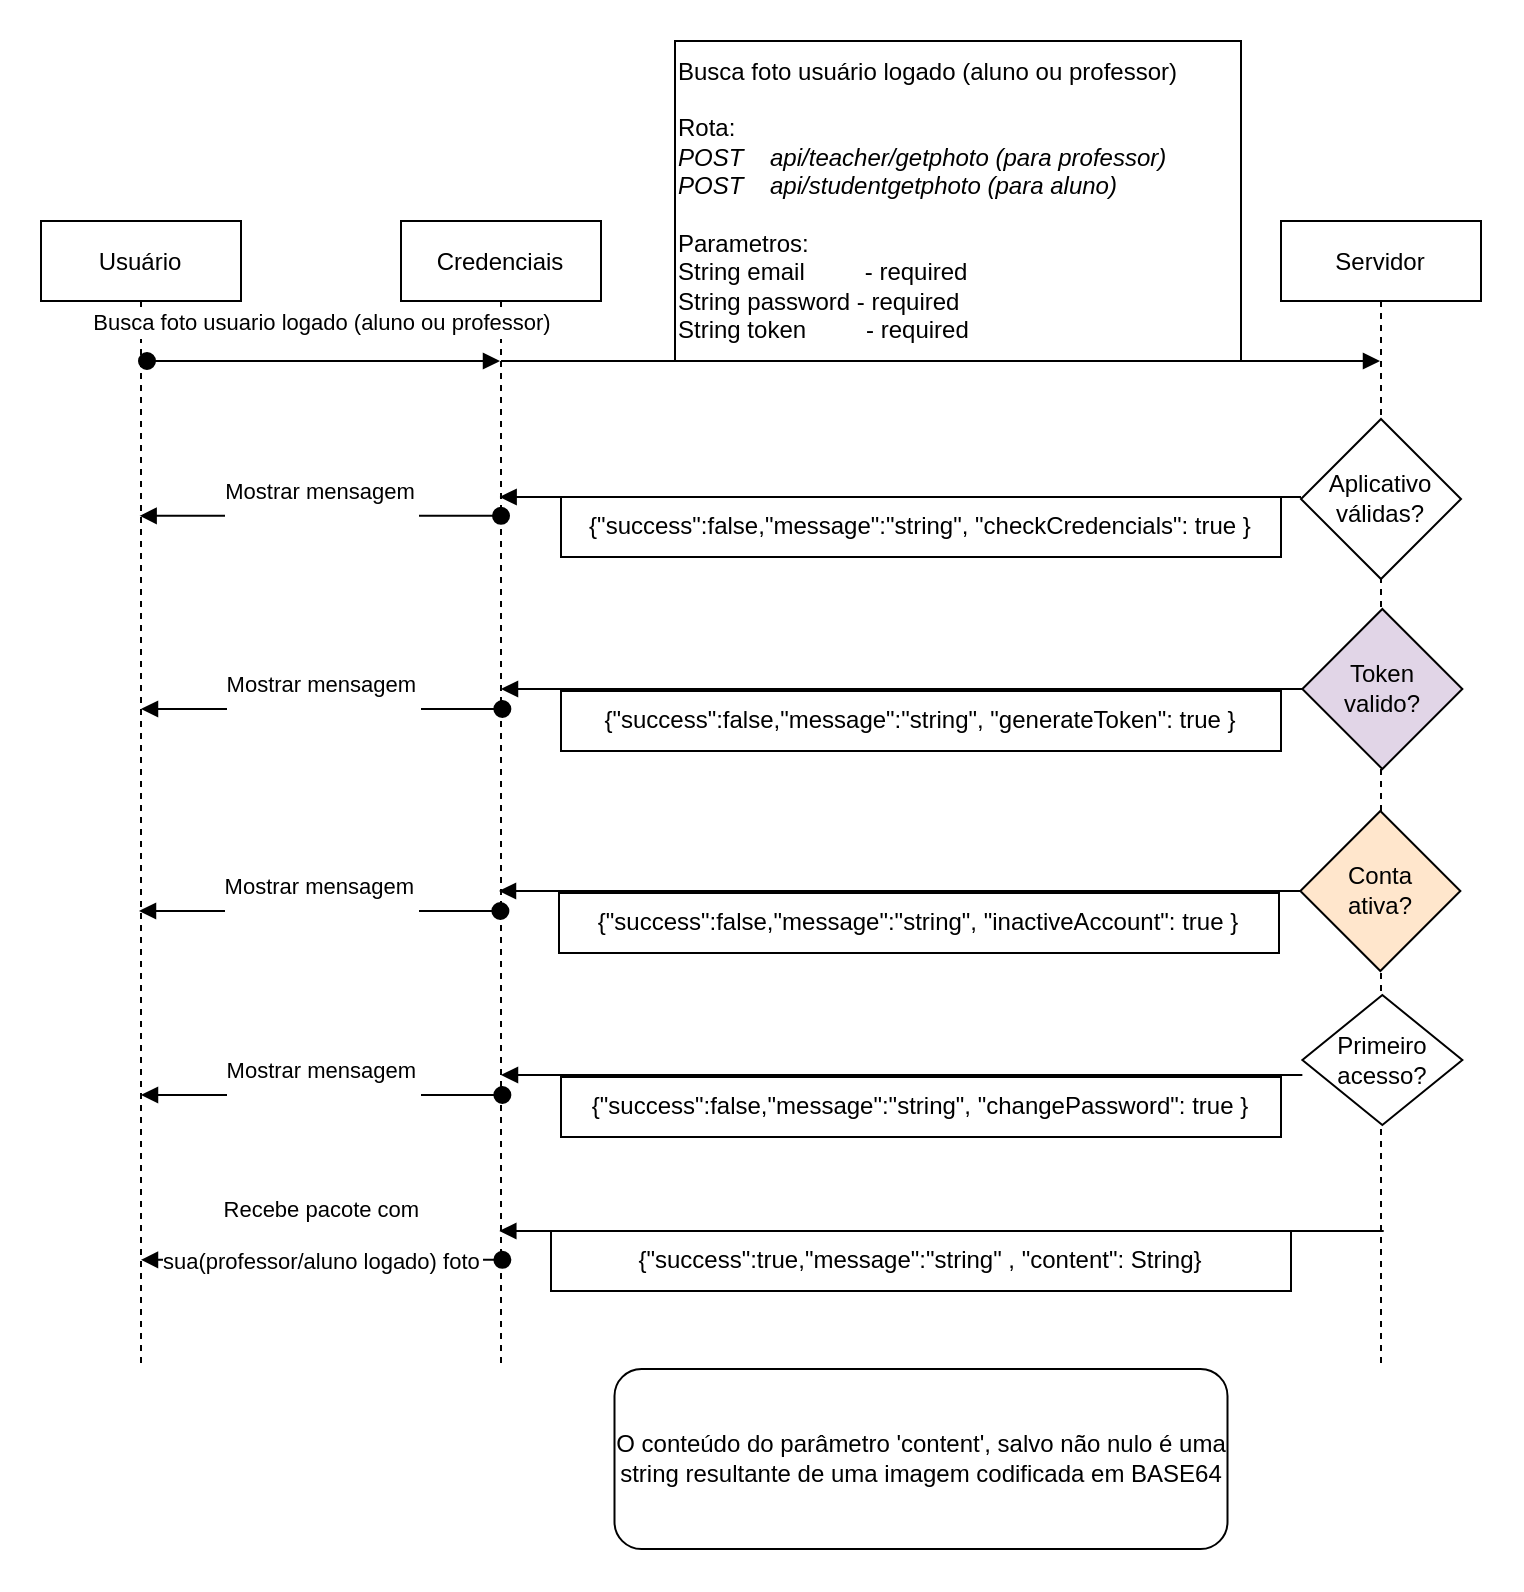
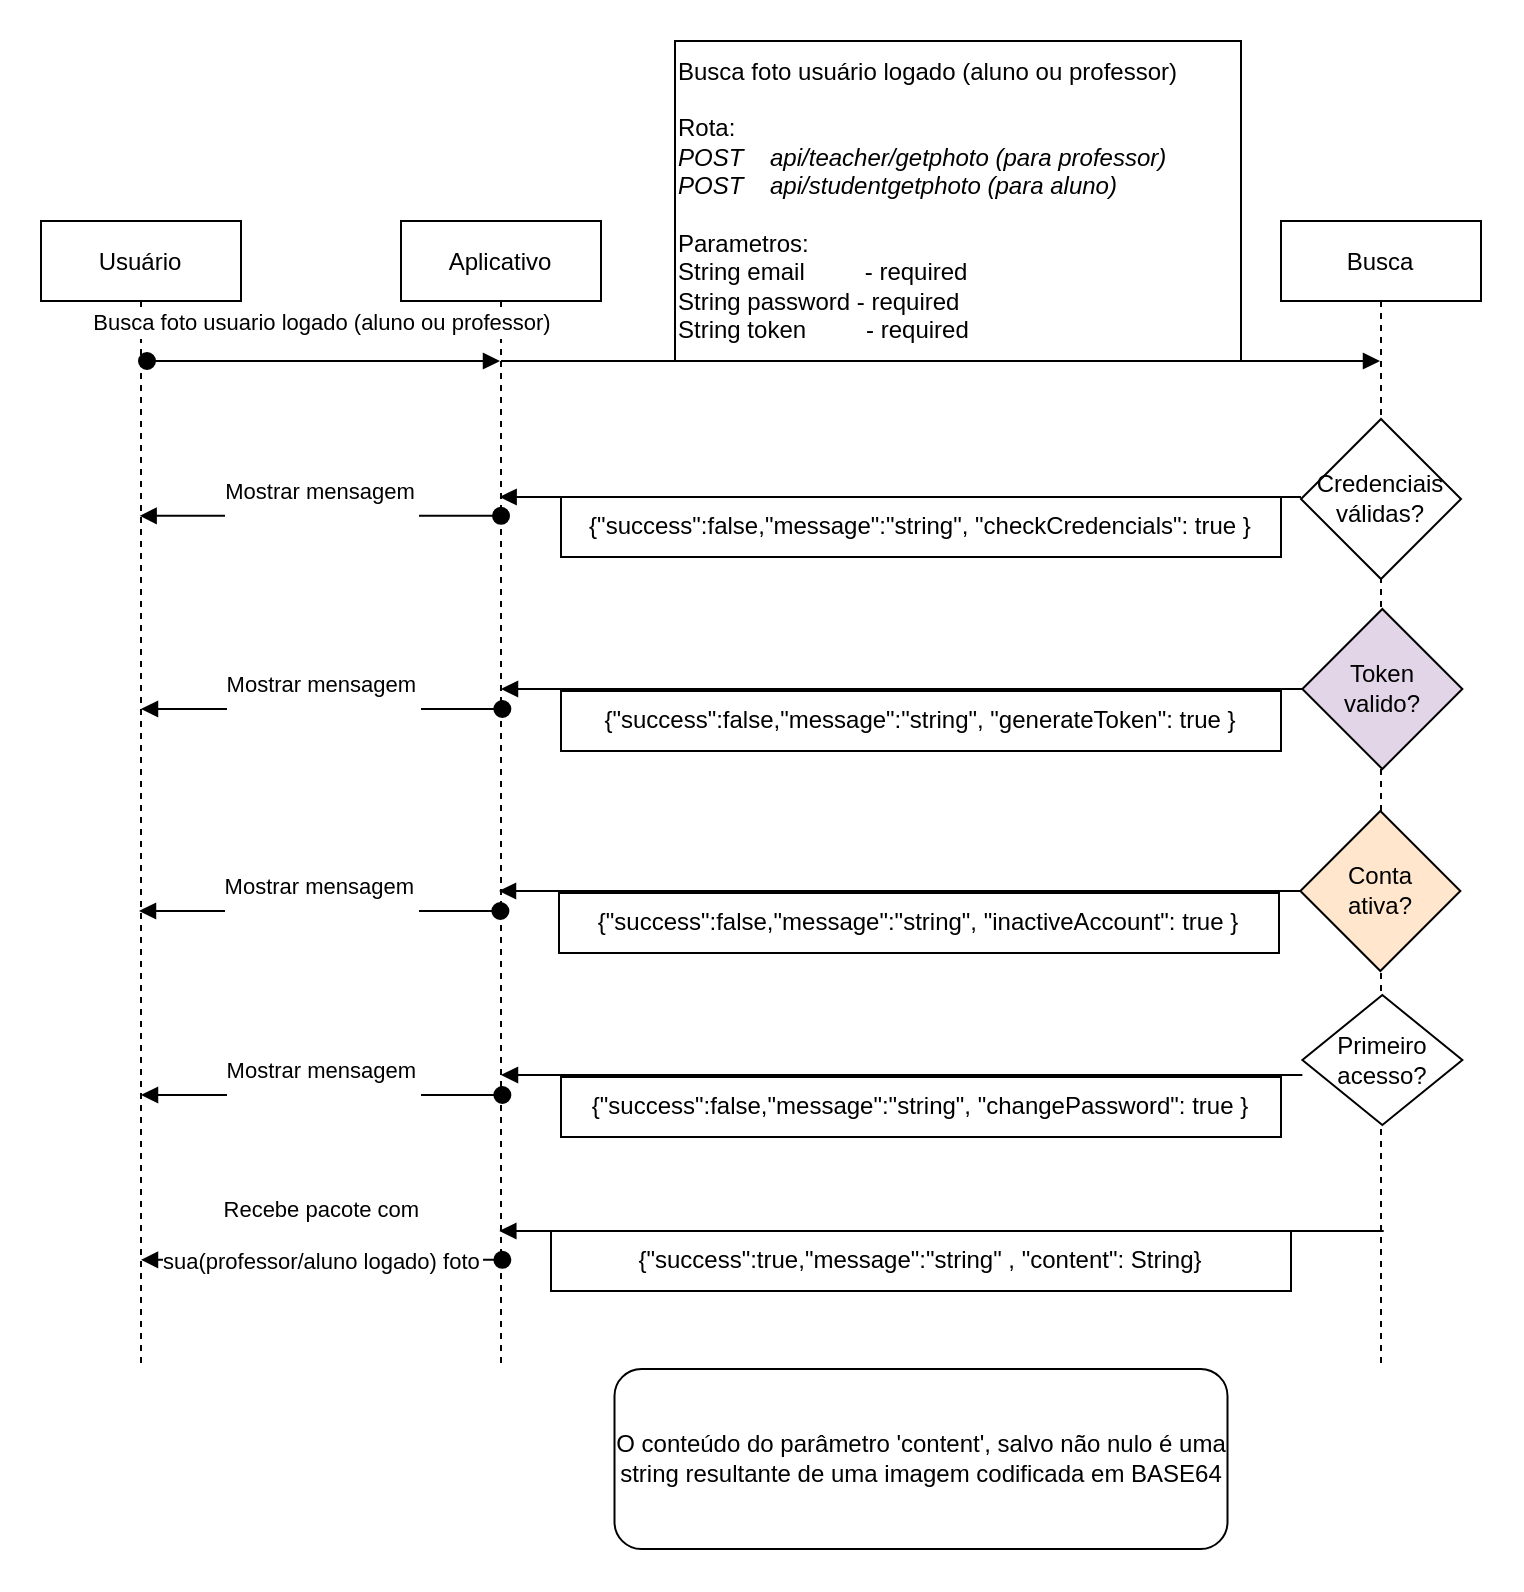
(500, 262) -> (500, 262)
(1380, 262) -> (1380, 262)
(1381, 499) -> (1381, 499)
